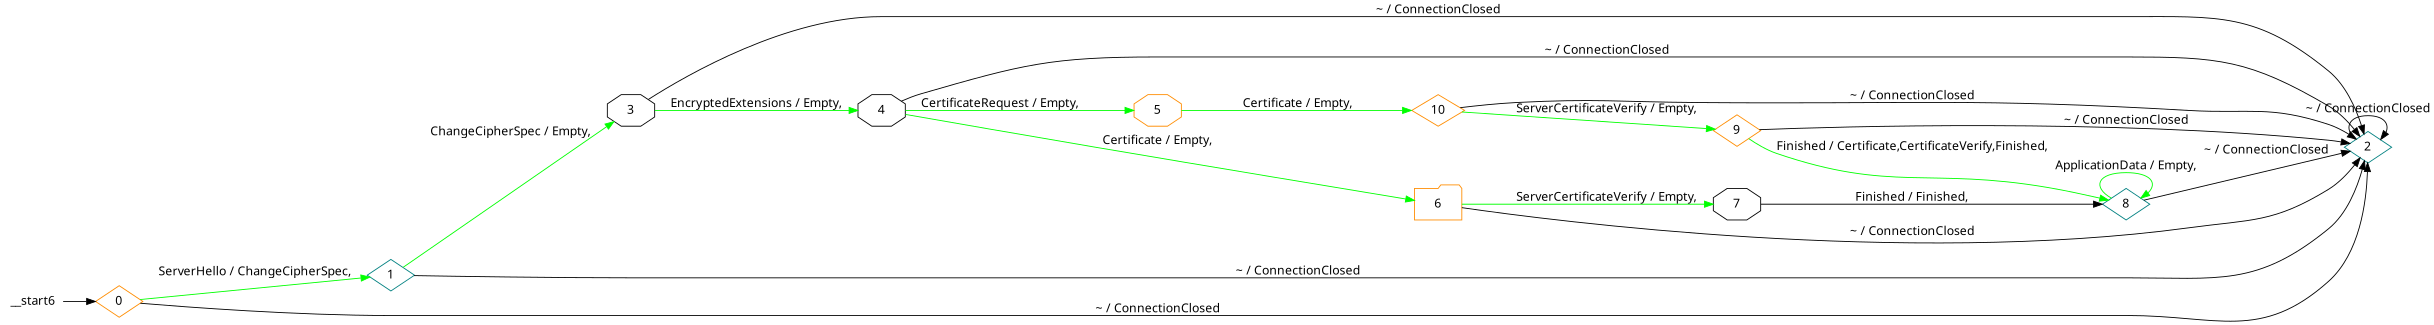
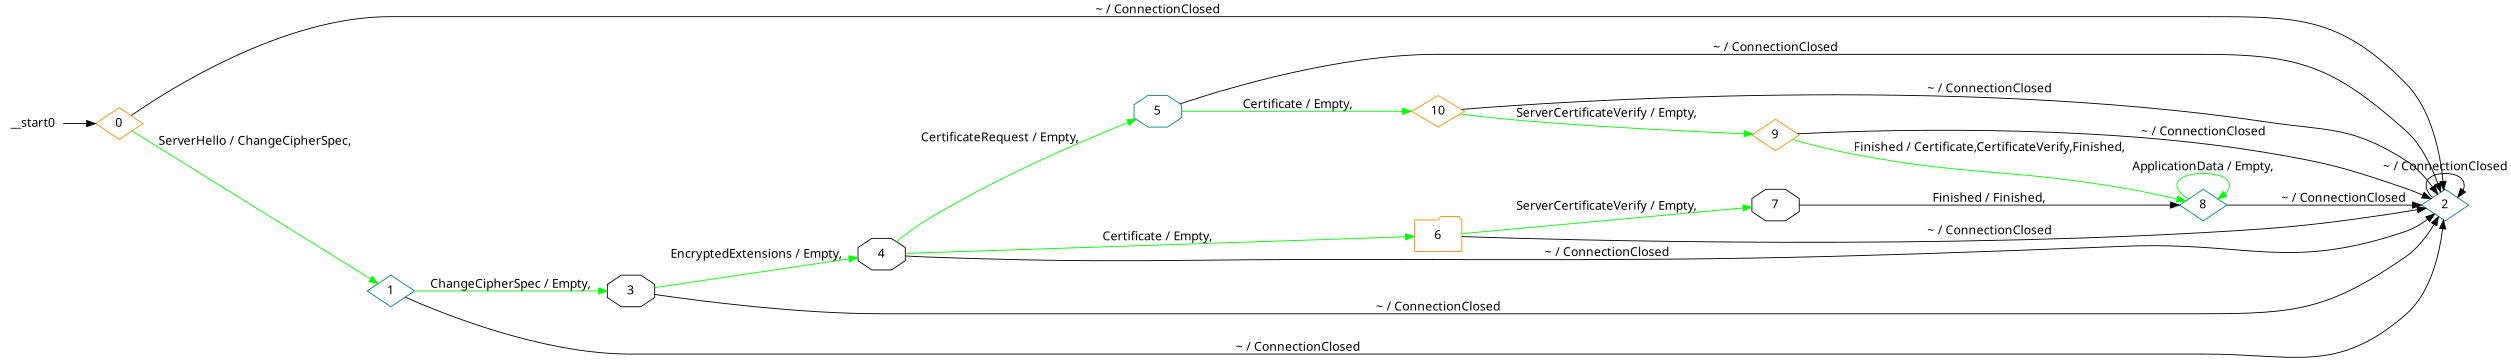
none -> (1832, 54)
(1158, 110) -> (1158, 111)
(33, 301) -> (33, 124)
